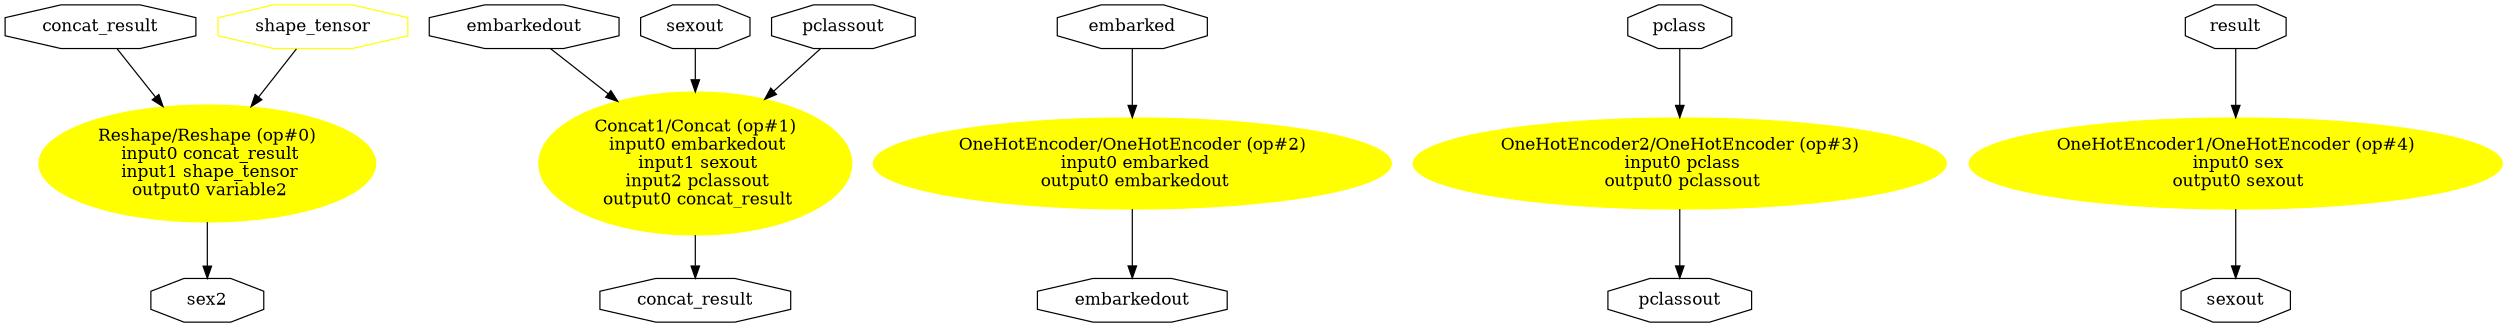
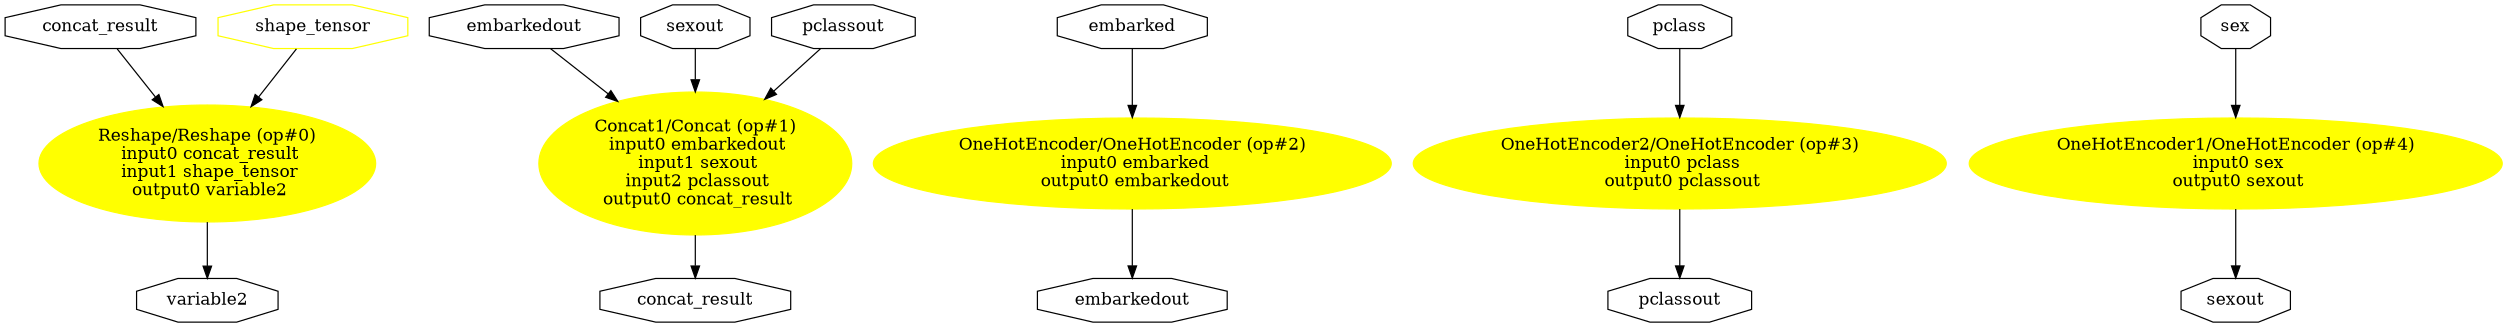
(2236, 27) -> (2236, 27)
(207, 300) -> (207, 300)
